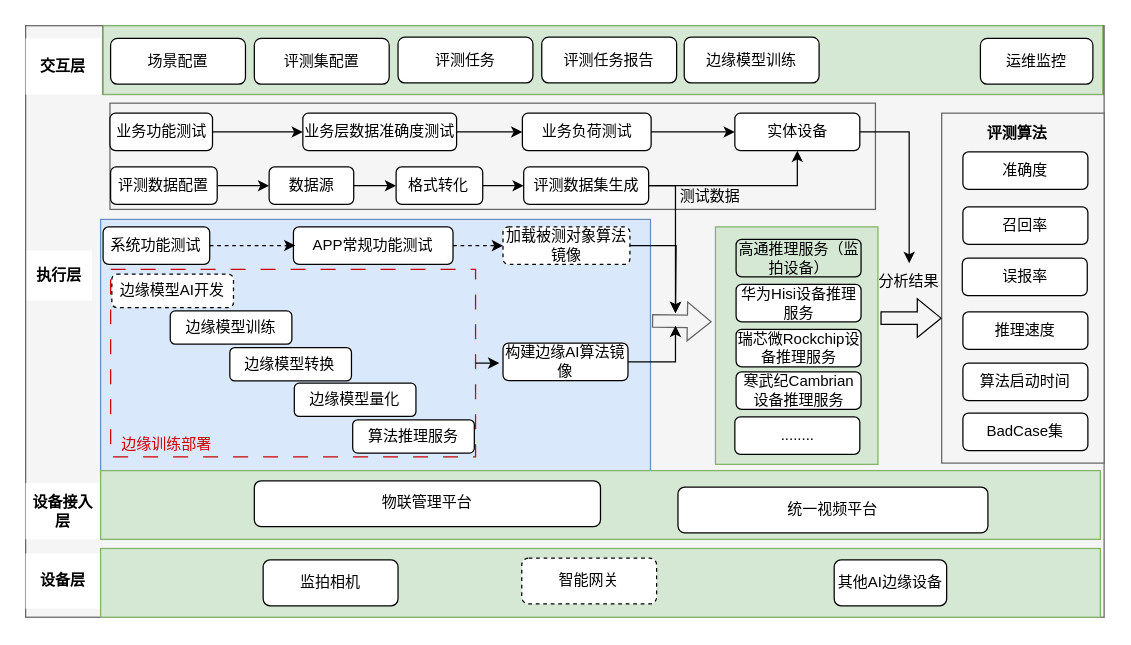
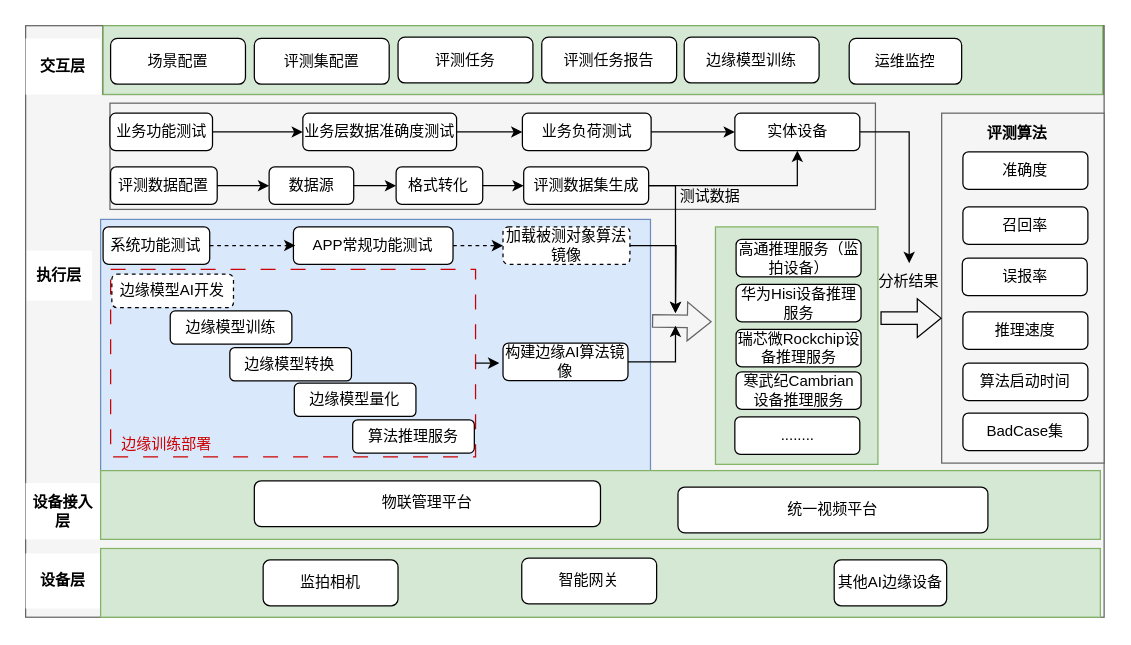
(1037, 61) -> (906, 61)
(799, 258) -> (799, 258)
(589, 581) -> (589, 581)
